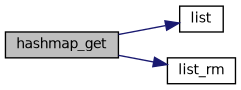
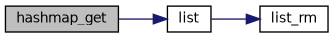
(136, 59) -> (229, 19)
